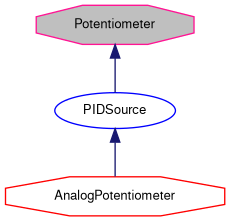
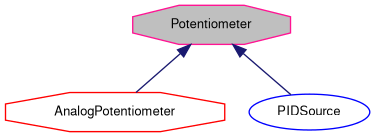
(115, 159) -> (158, 73)
